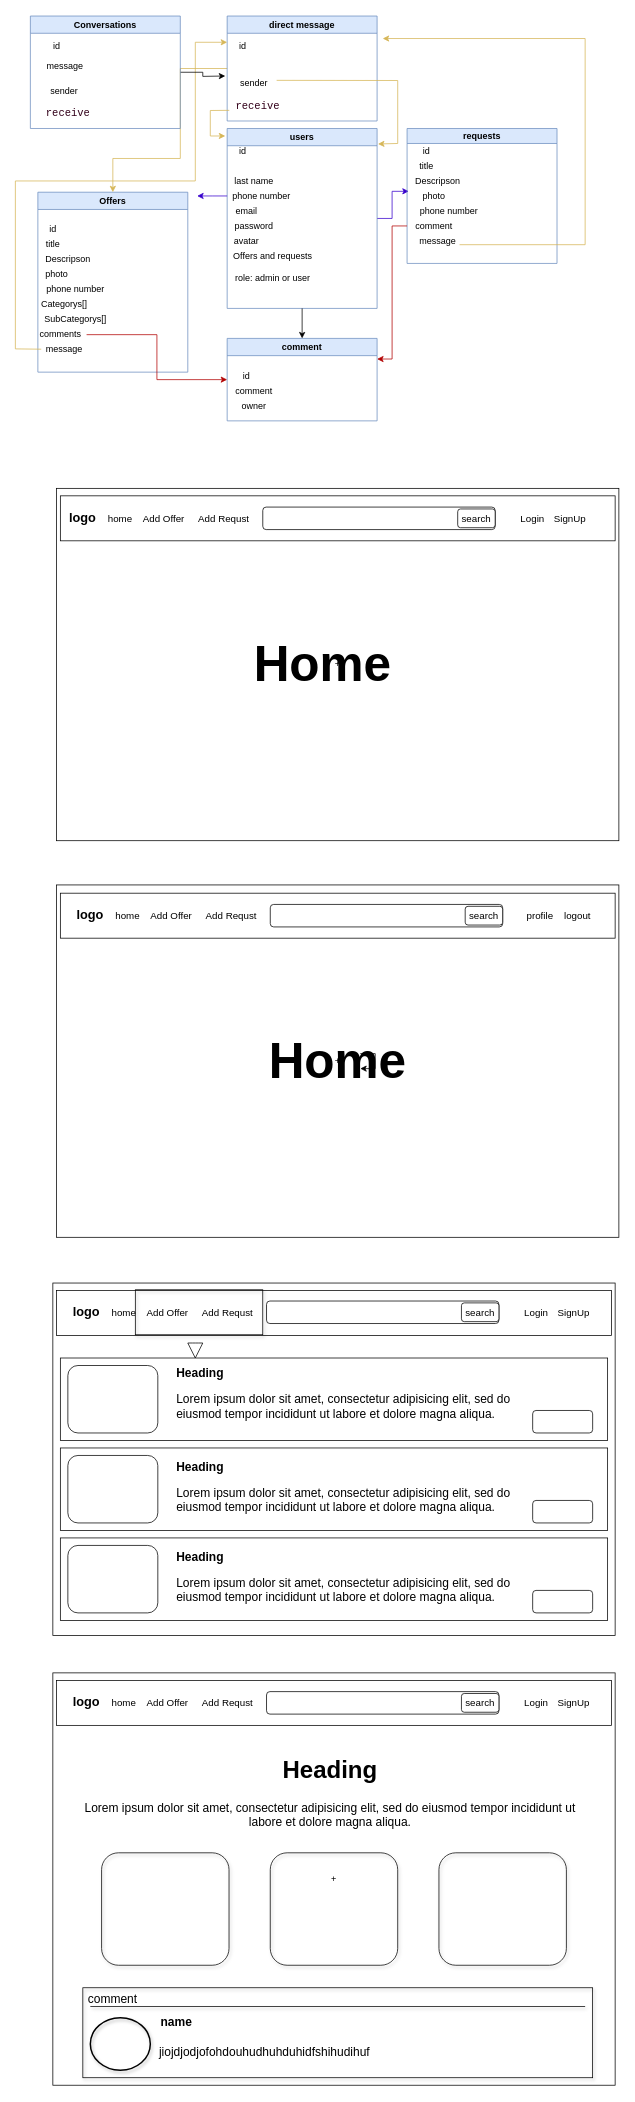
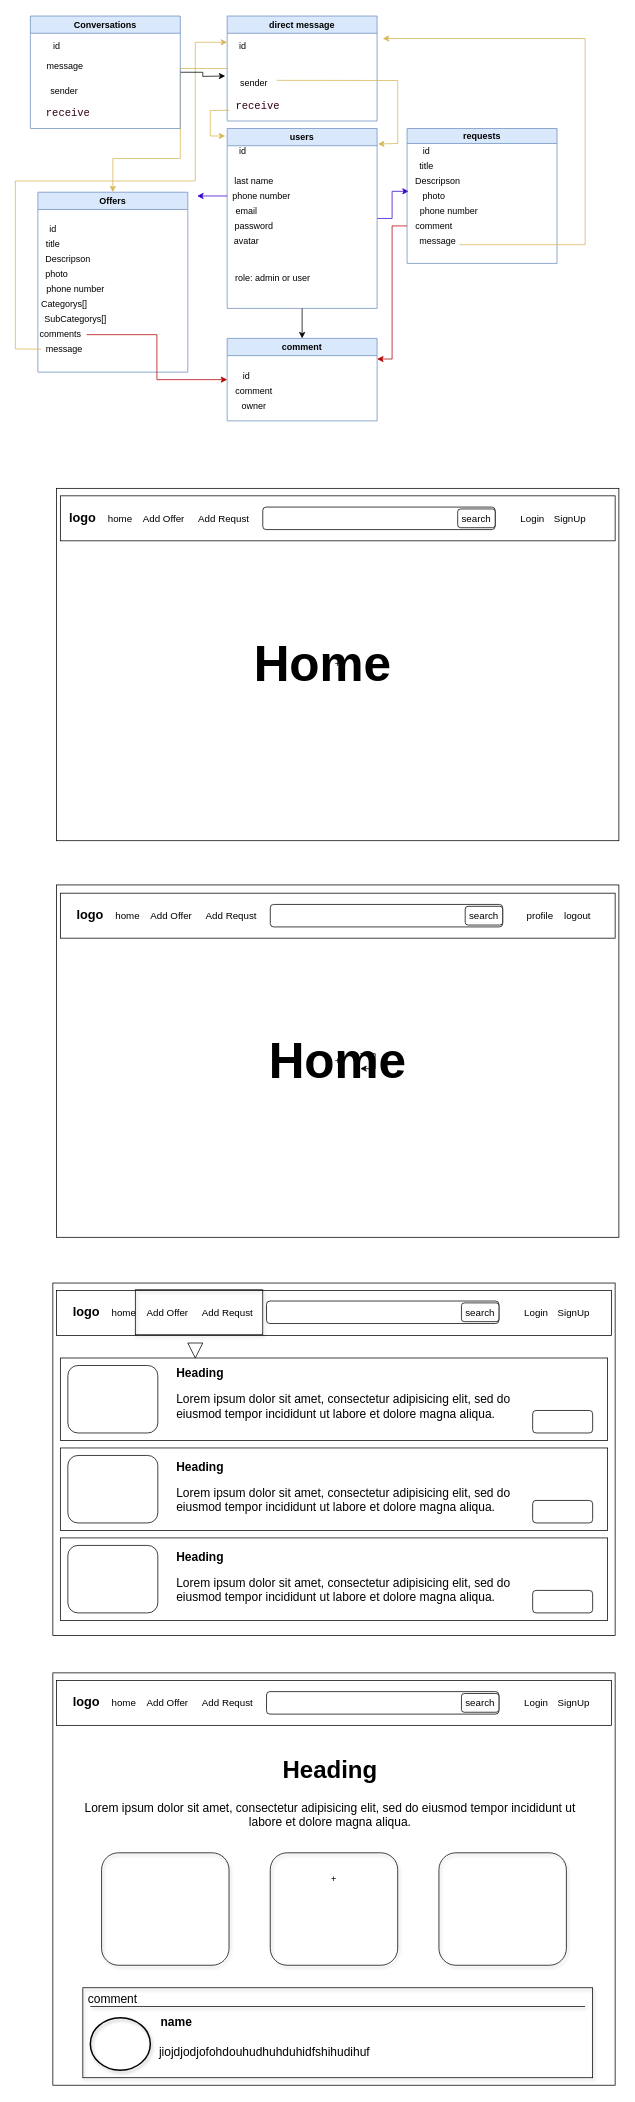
(272, 255) -> none
